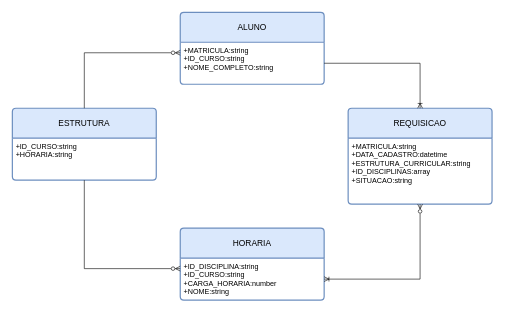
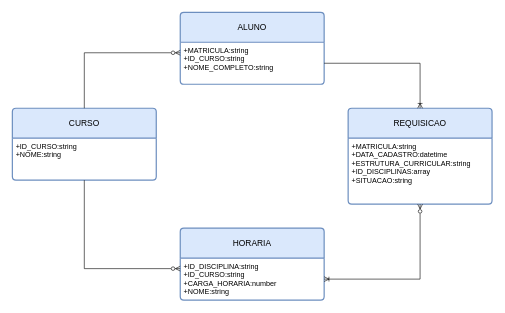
(84, 123) -> (84, 123)
(46, 151) -> (46, 151)
